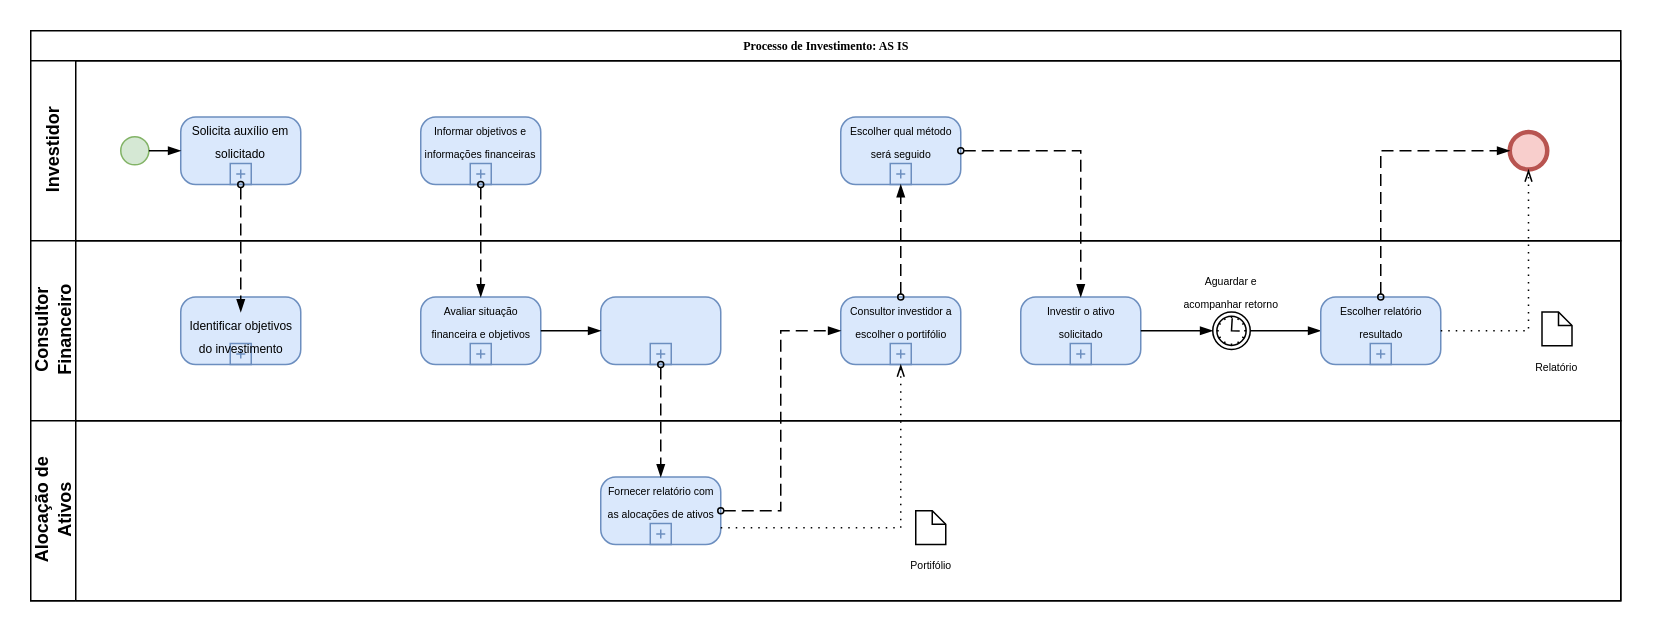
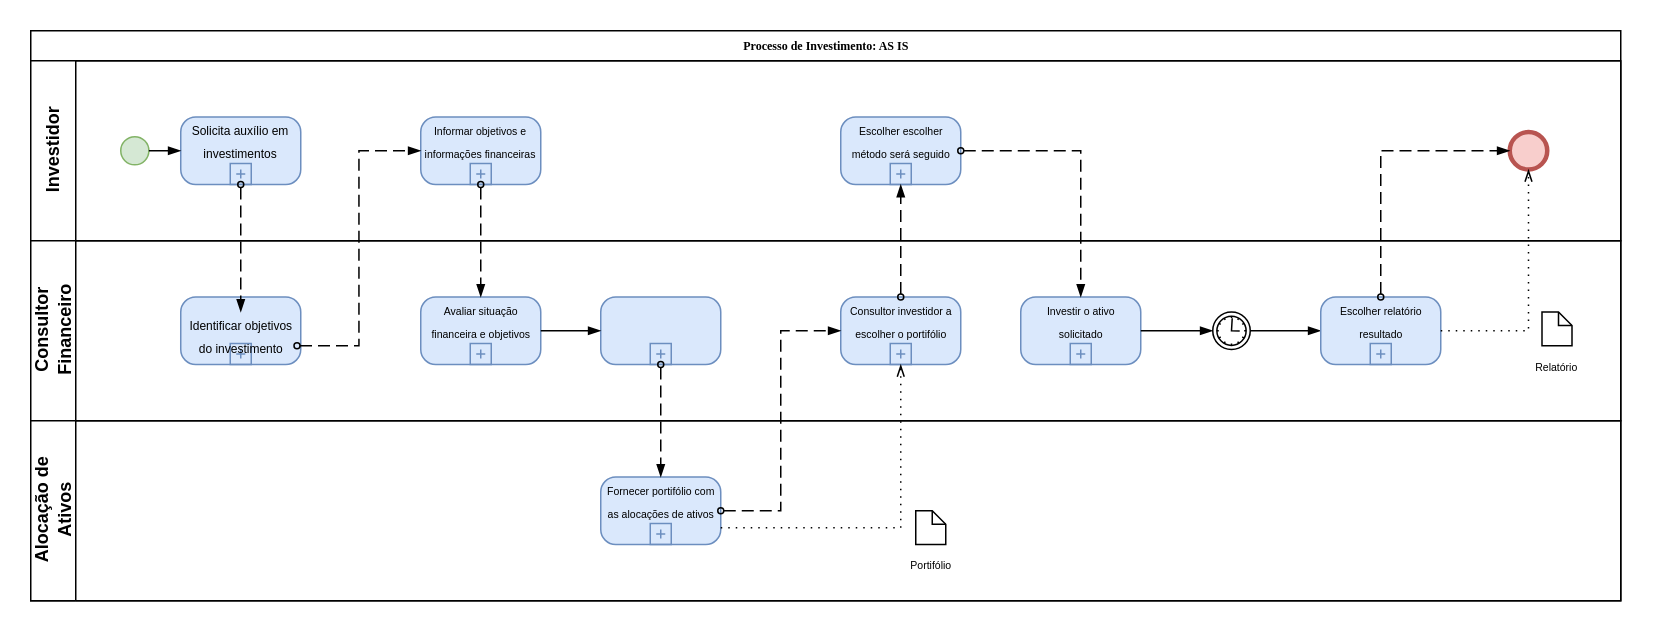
(241, 140) -> (241, 140)
(902, 140) -> (902, 140)
none -> (359, 253)
(1232, 290) -> none
(662, 500) -> (662, 500)
